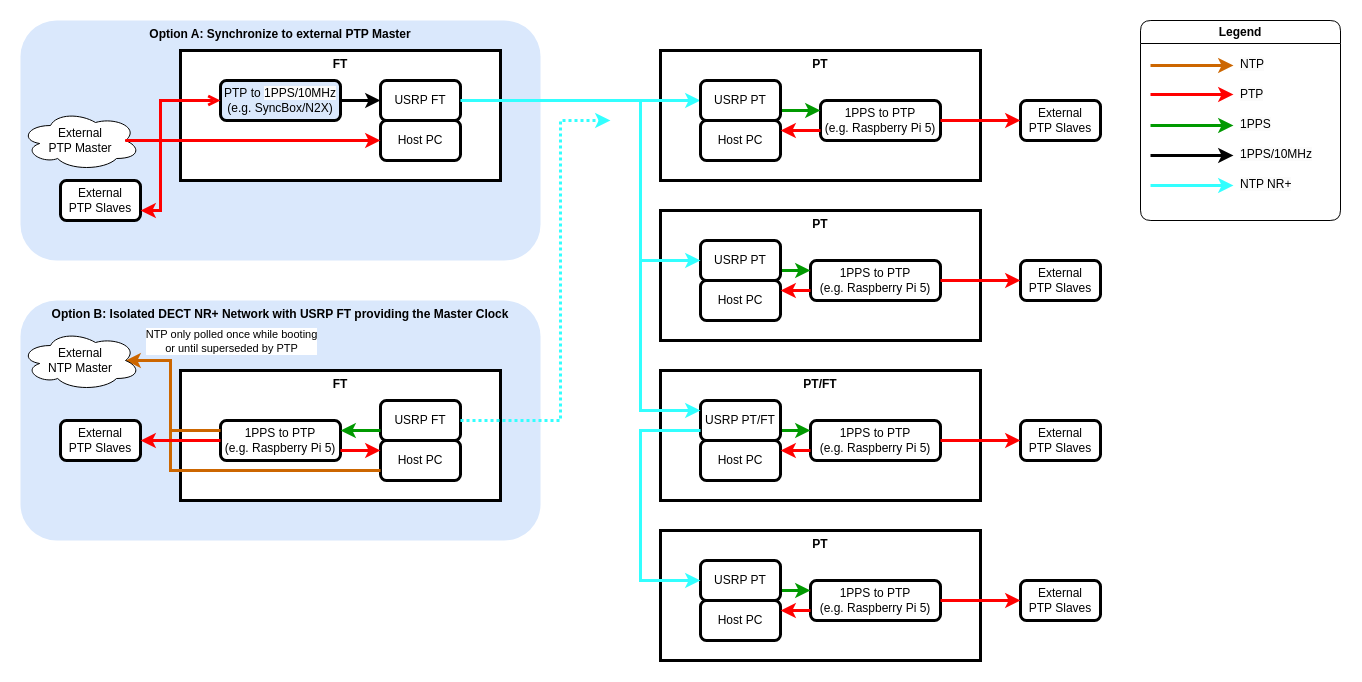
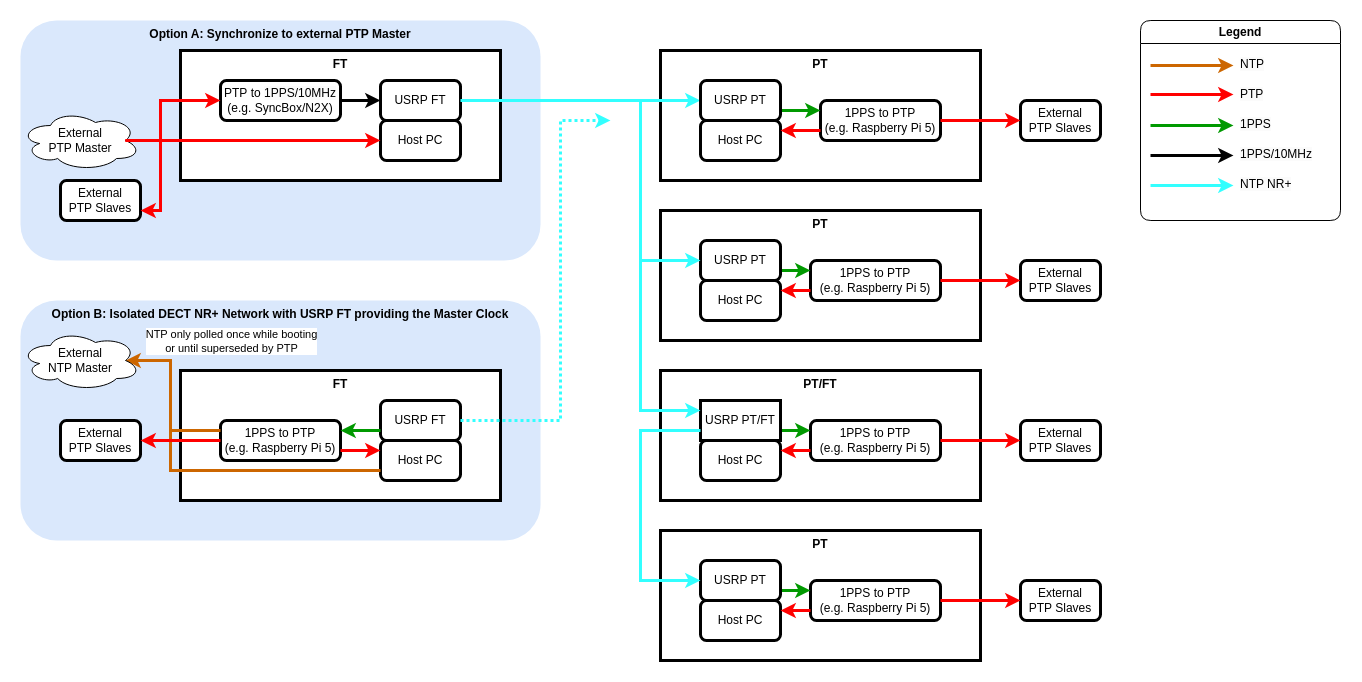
(208, 101) -> (208, 101)
(281, 101) -> (281, 101)
(741, 421) -> (741, 421)
